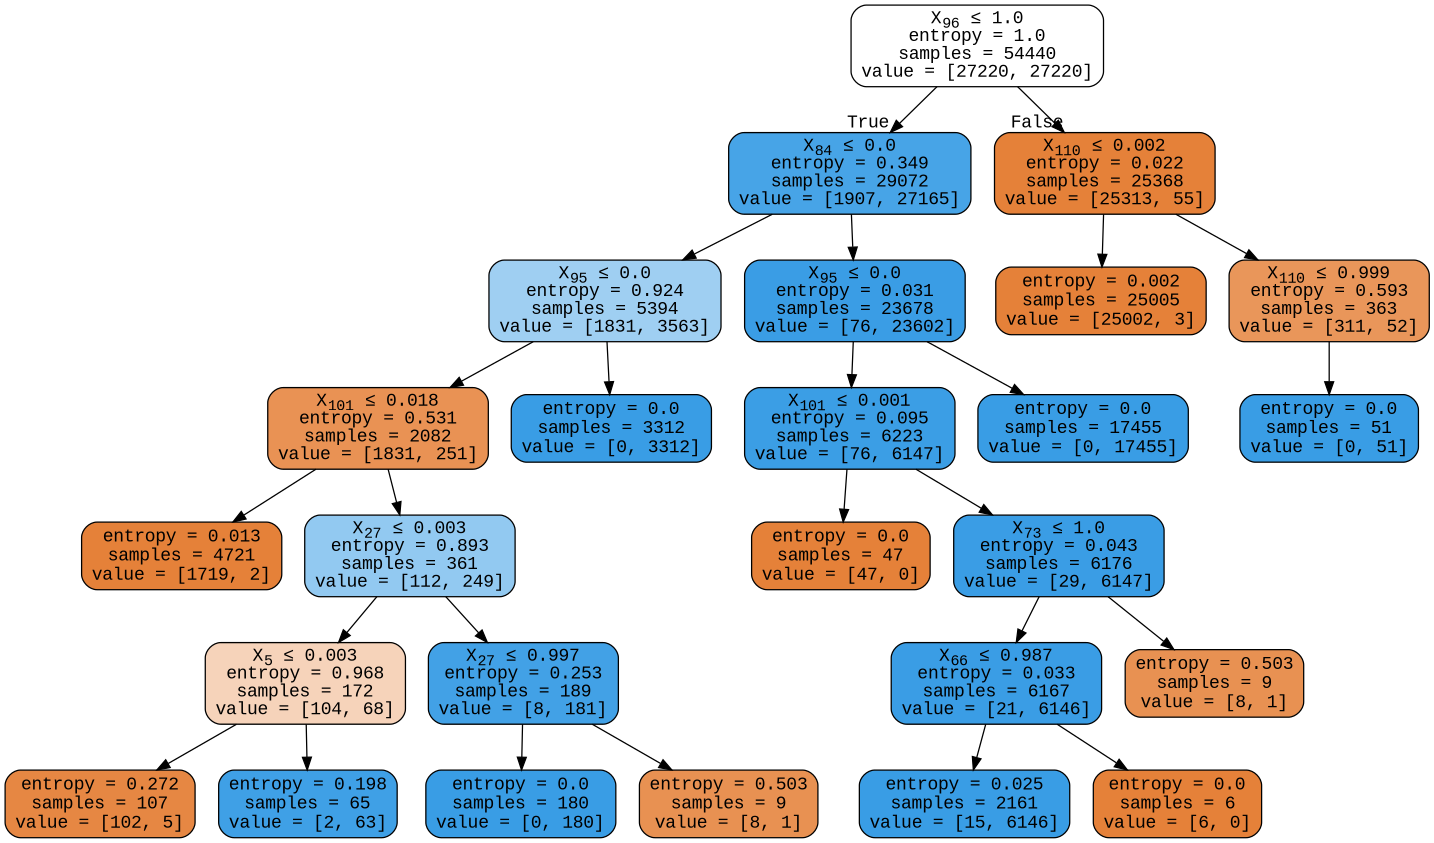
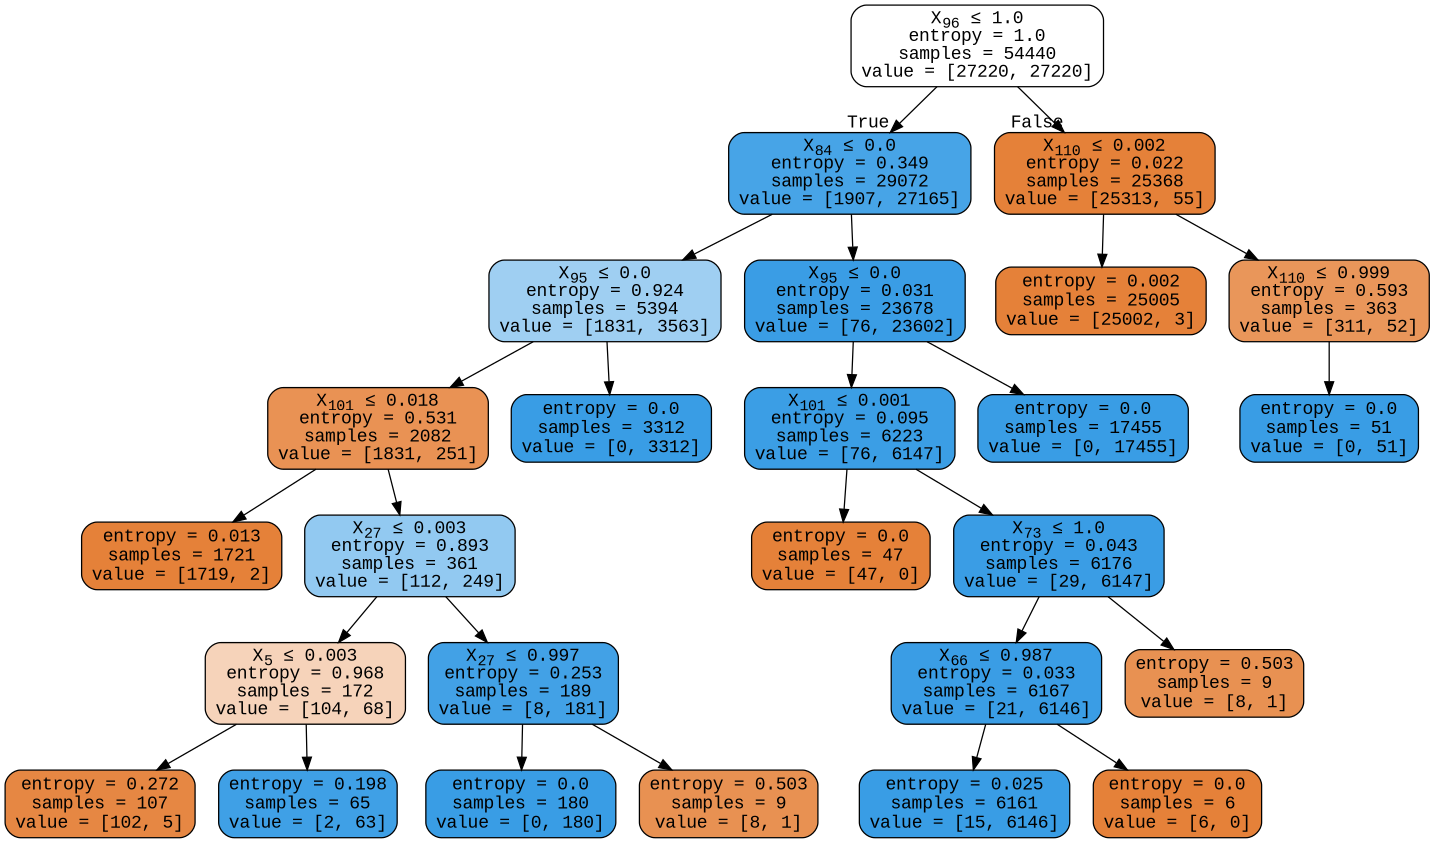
(182, 555) -> (182, 555)
(965, 803) -> (965, 803)
